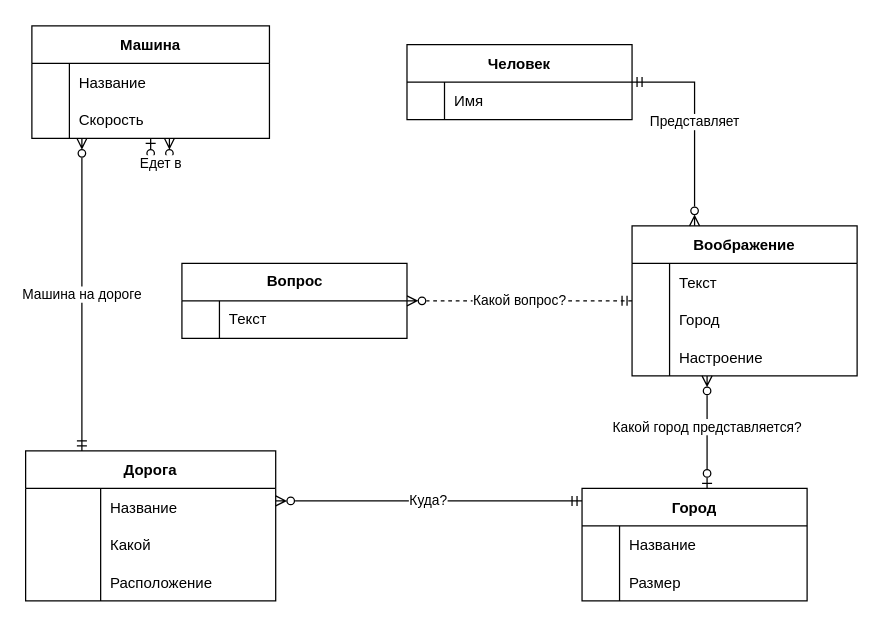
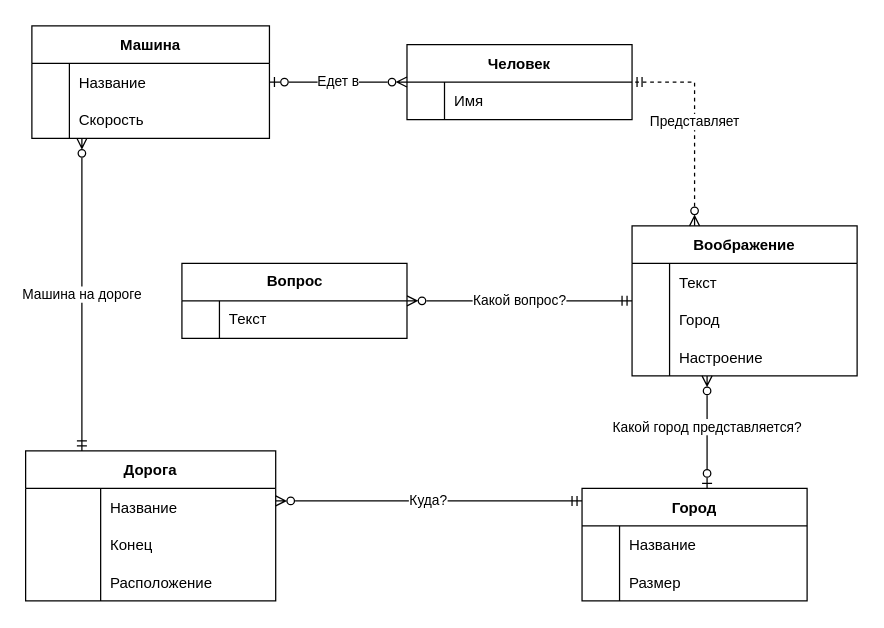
(680, 82) -> (680, 82)
(160, 163) -> (338, 82)
(596, 301) -> (596, 301)
(131, 545) -> (131, 545)
